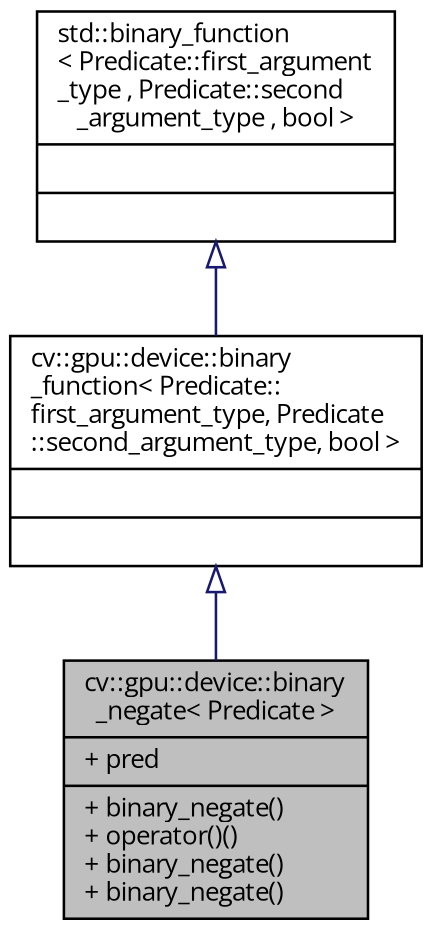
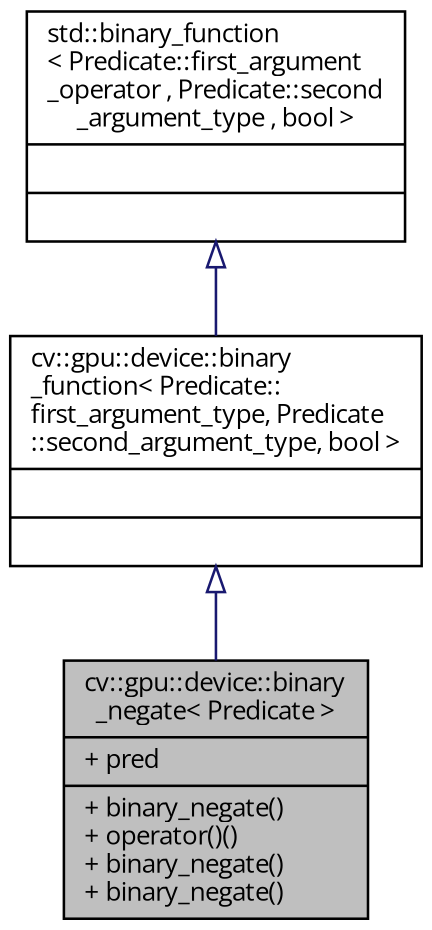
(201, 91) -> (216, 91)
